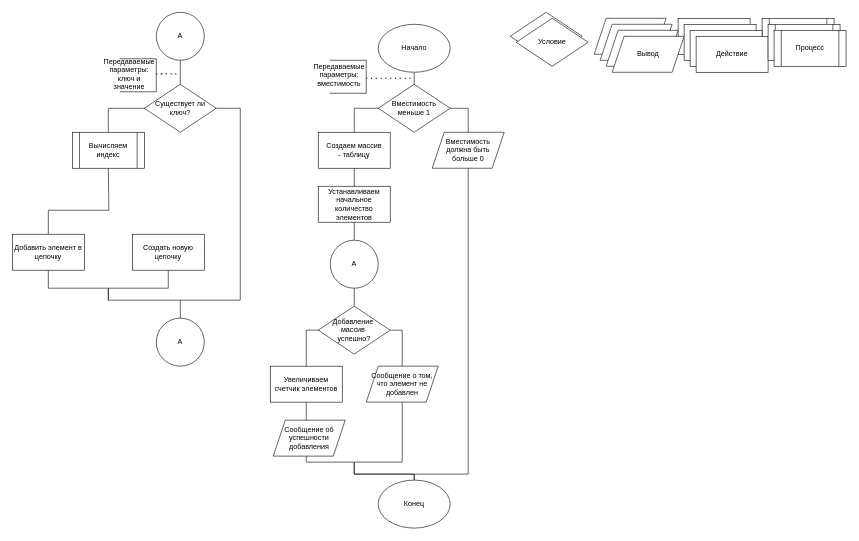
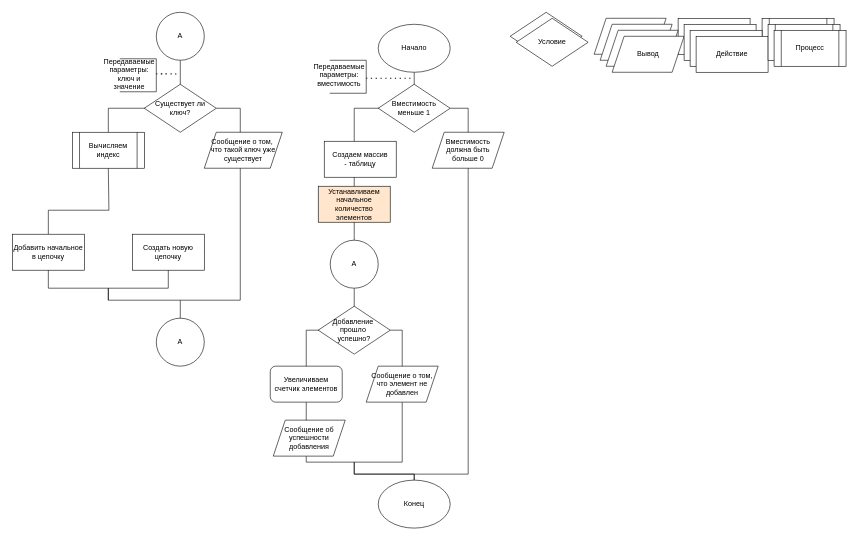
none -> (243, 150)
(354, 150) -> (360, 159)
(354, 204) -> (354, 204)
(48, 252) -> (48, 252)
(354, 330) -> (354, 330)
(306, 384) -> (306, 384)
